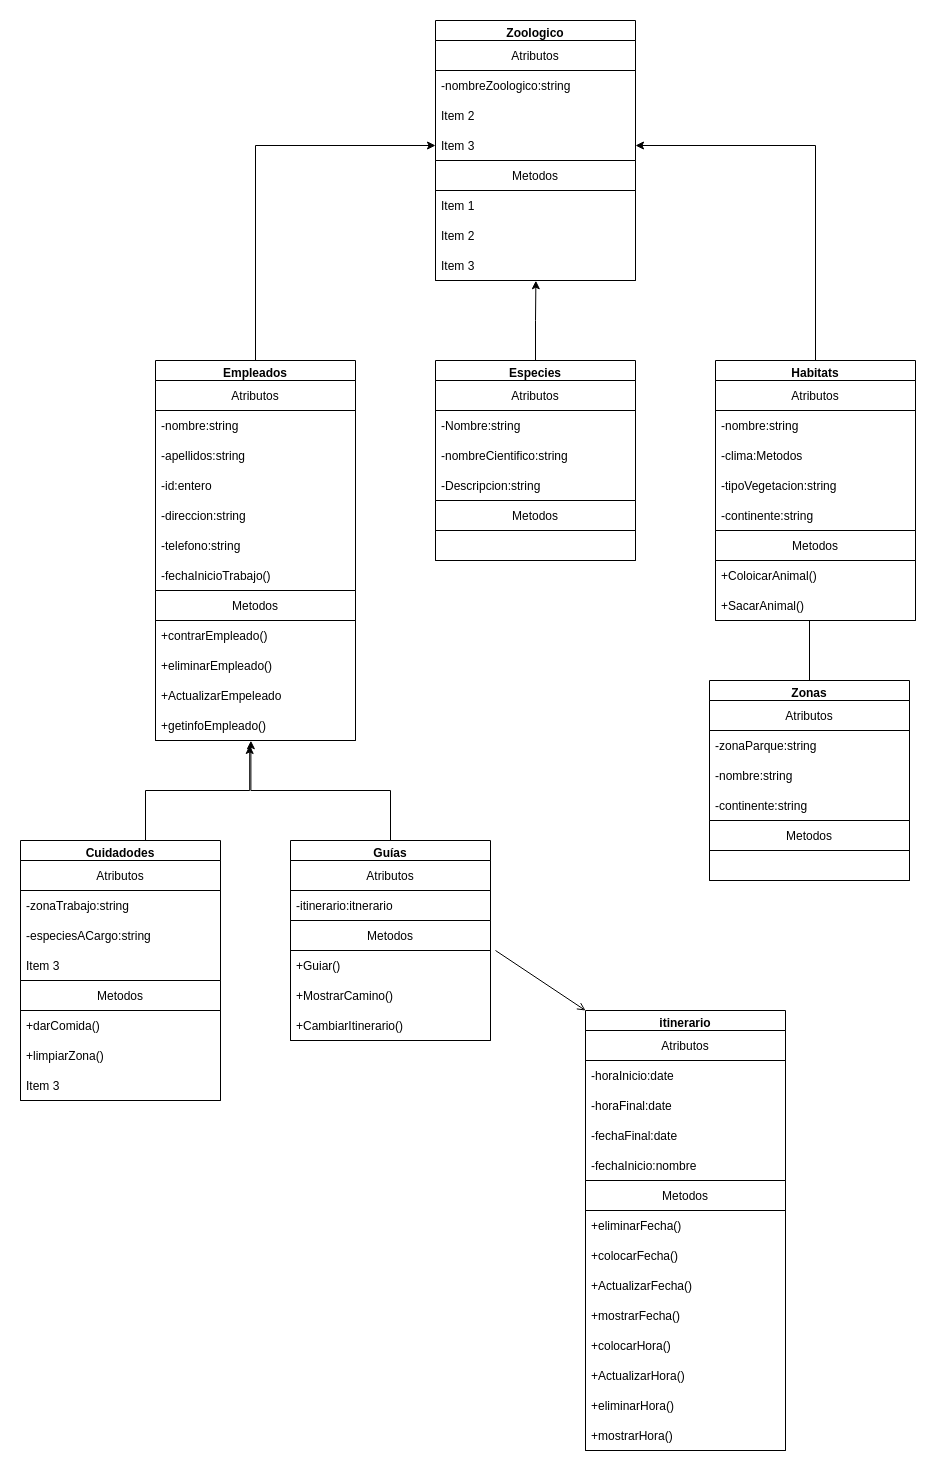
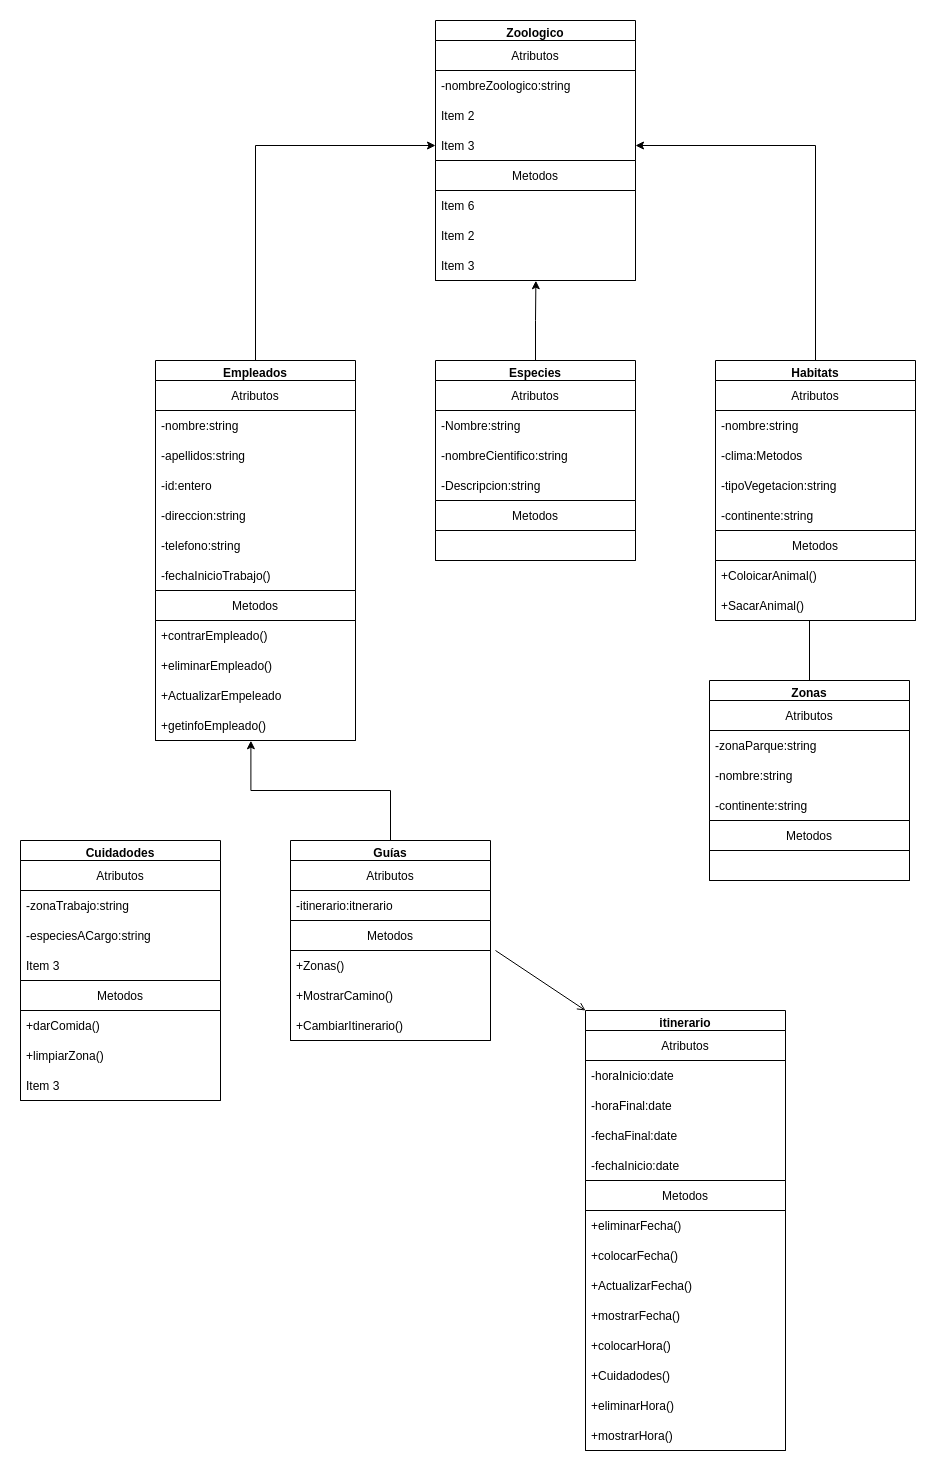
(460, 206) -> (460, 206)
(172, 791) -> none
(321, 966) -> (323, 966)
(650, 1166) -> (643, 1166)
(645, 1376) -> (633, 1376)
